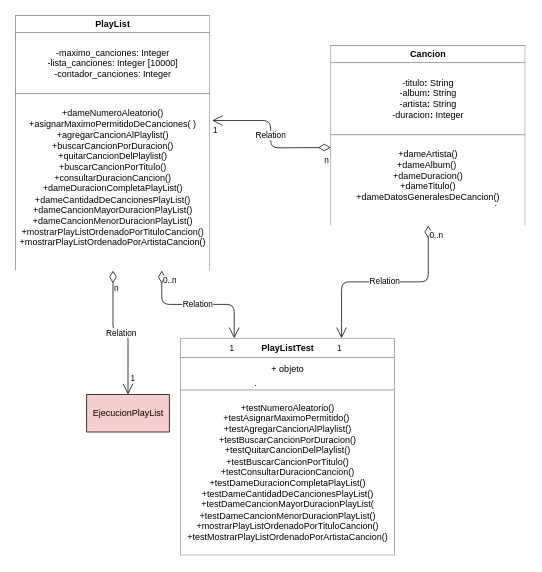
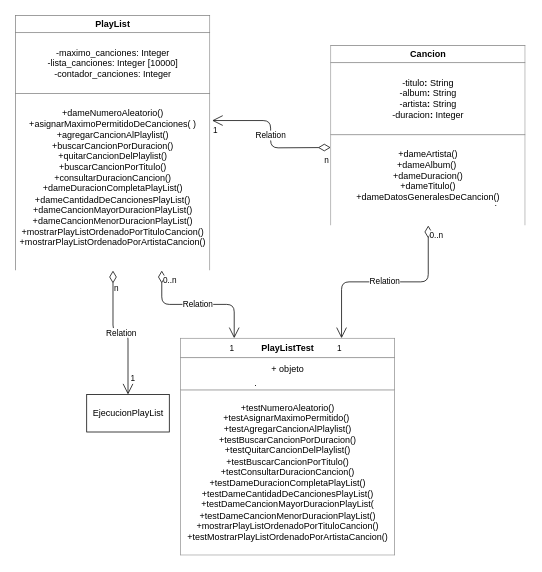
(128, 413) -> (128, 413)
